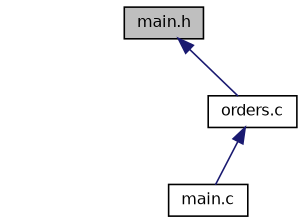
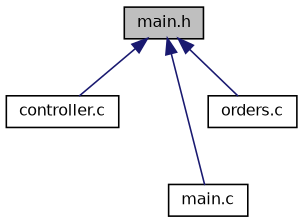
none -> (63, 112)
(227, 163) -> (188, 119)
